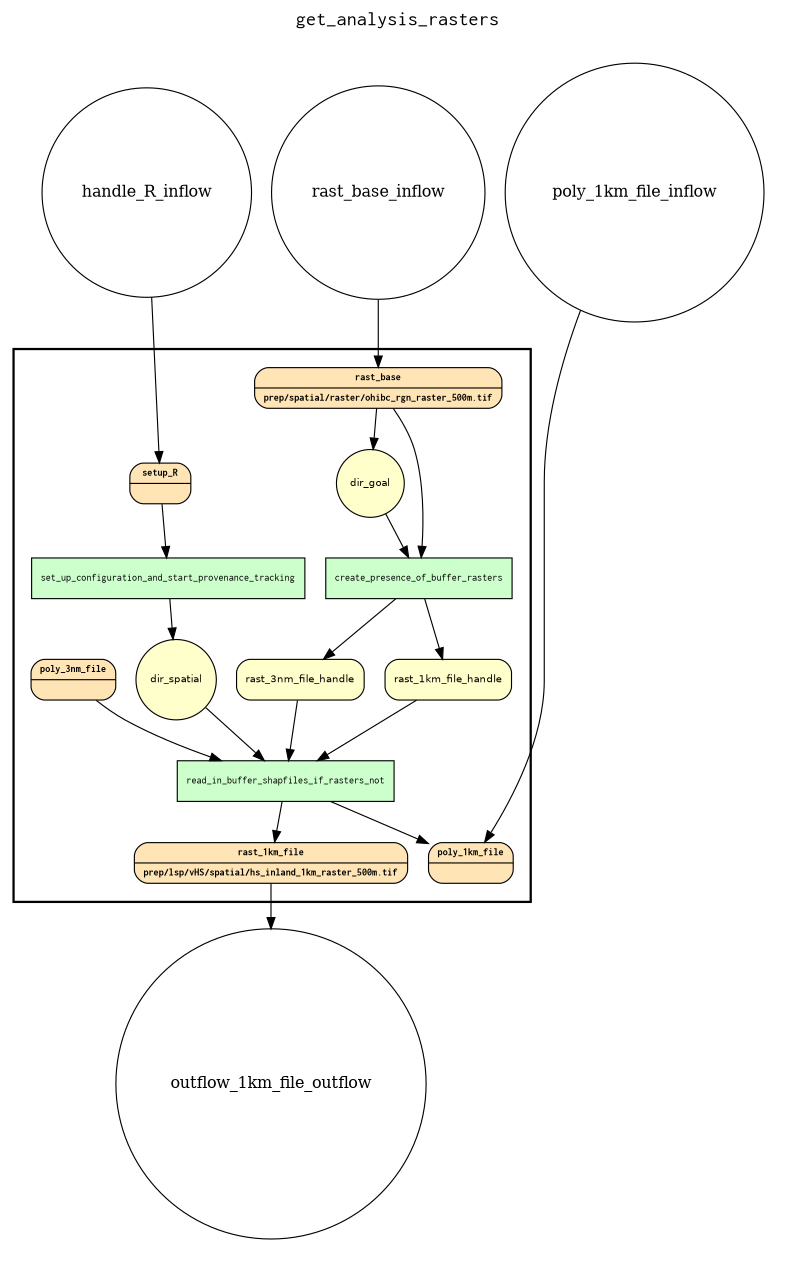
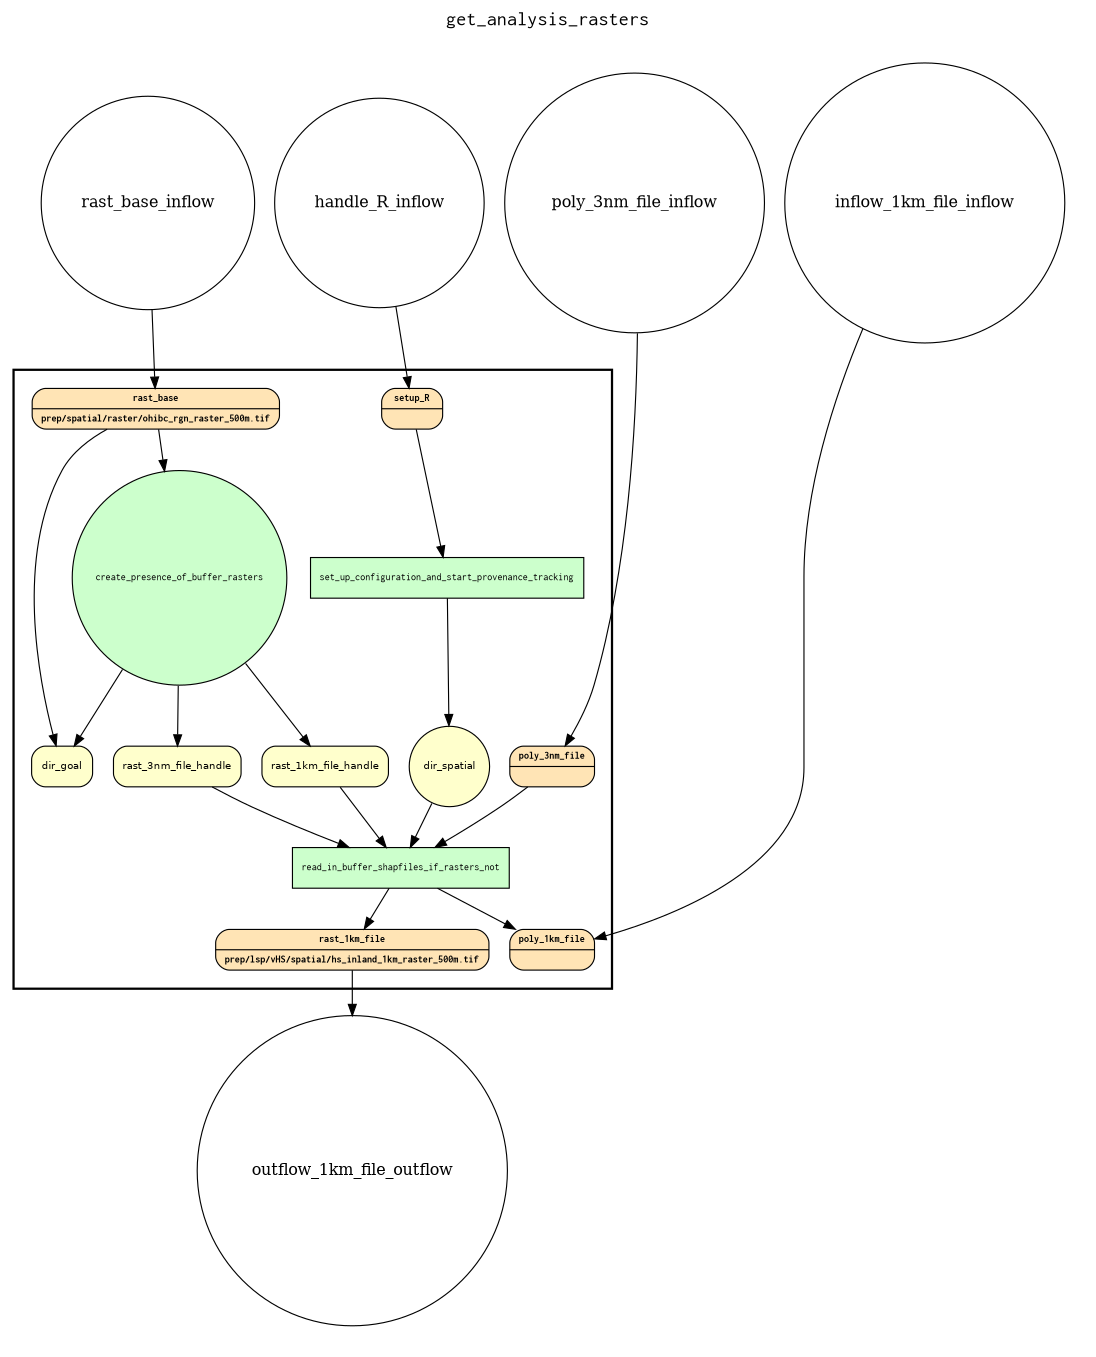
(635, 193) -> (925, 203)
none -> (635, 203)
(370, 483) -> (62, 767)
(395, 531) -> (102, 703)
(419, 578) -> (180, 578)
